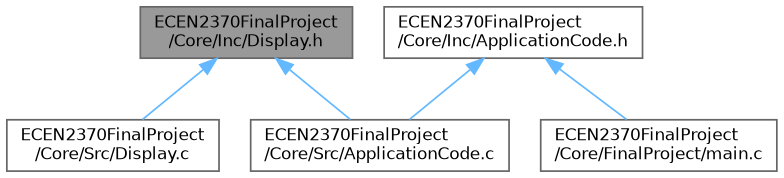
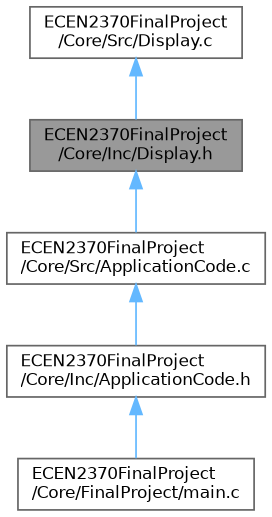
(173, 95) -> (136, 98)
(440, 95) -> (136, 324)
